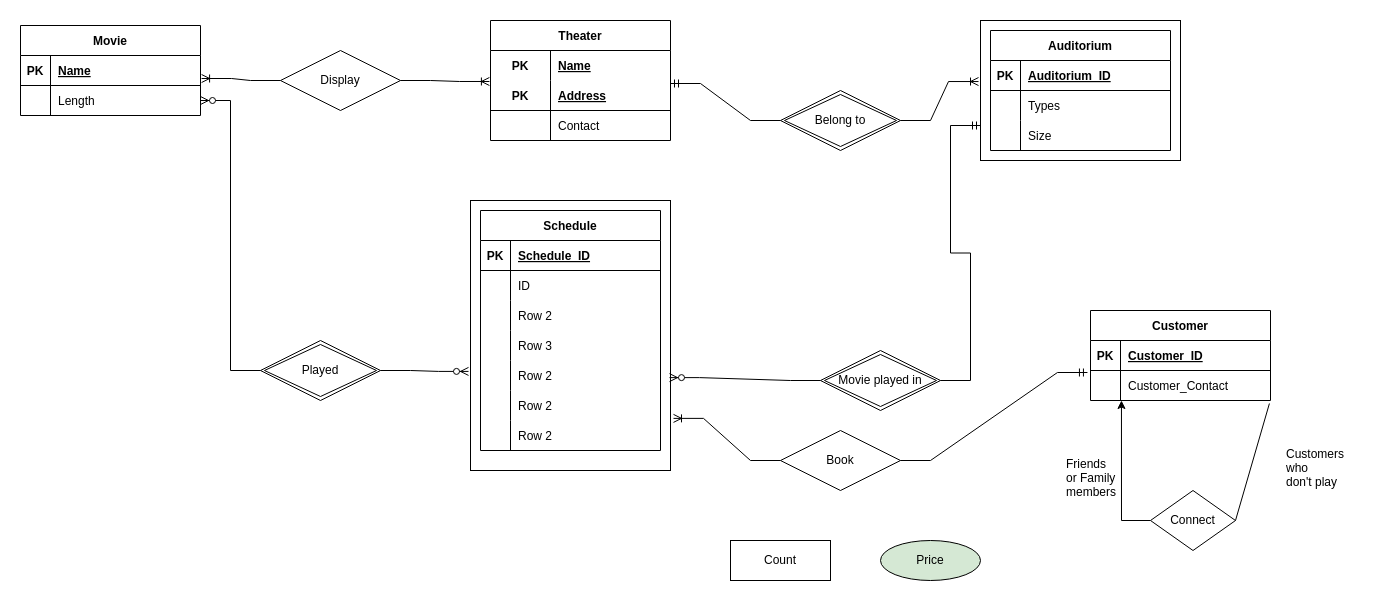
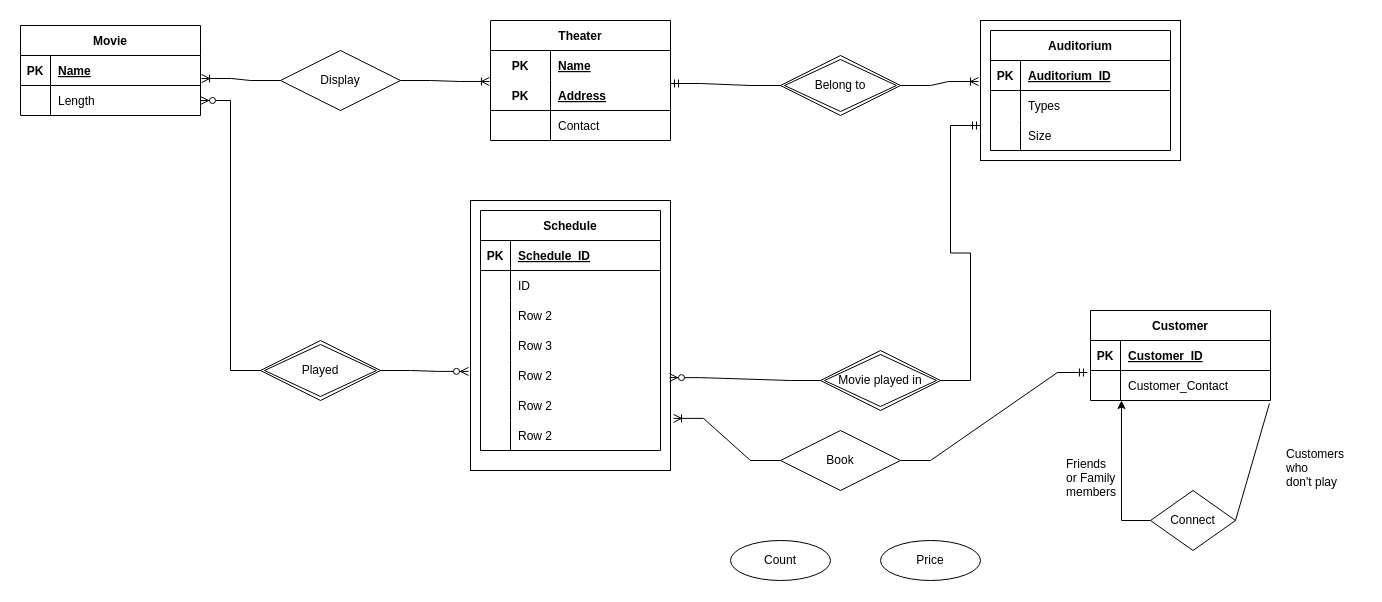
(841, 121) -> (841, 86)
(781, 561) -> (781, 561)
(931, 561) -> (931, 561)
